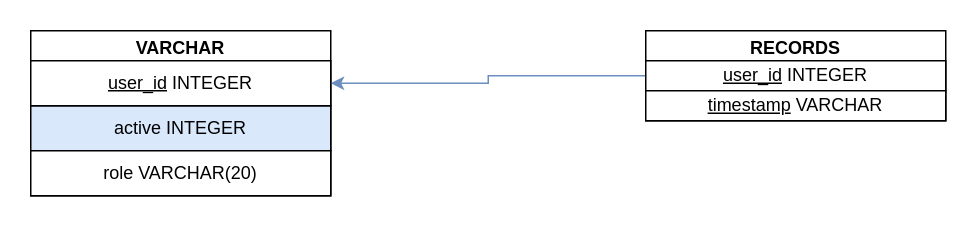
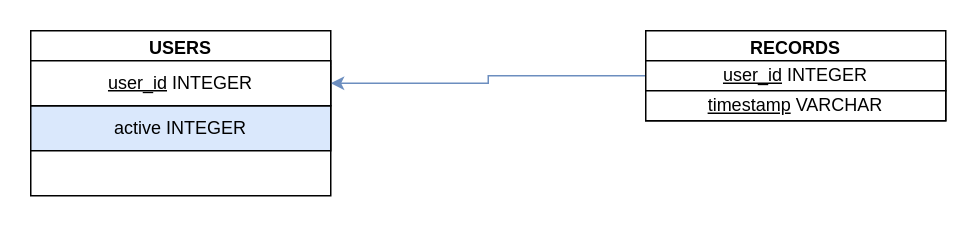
(181, 49) -> (181, 49)
(181, 173) -> none
